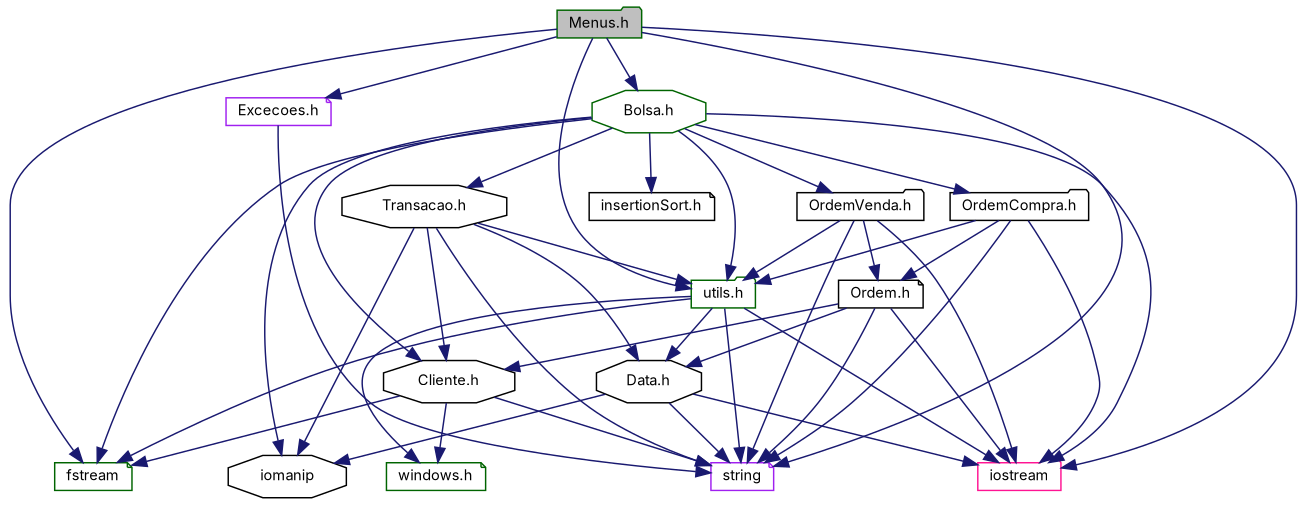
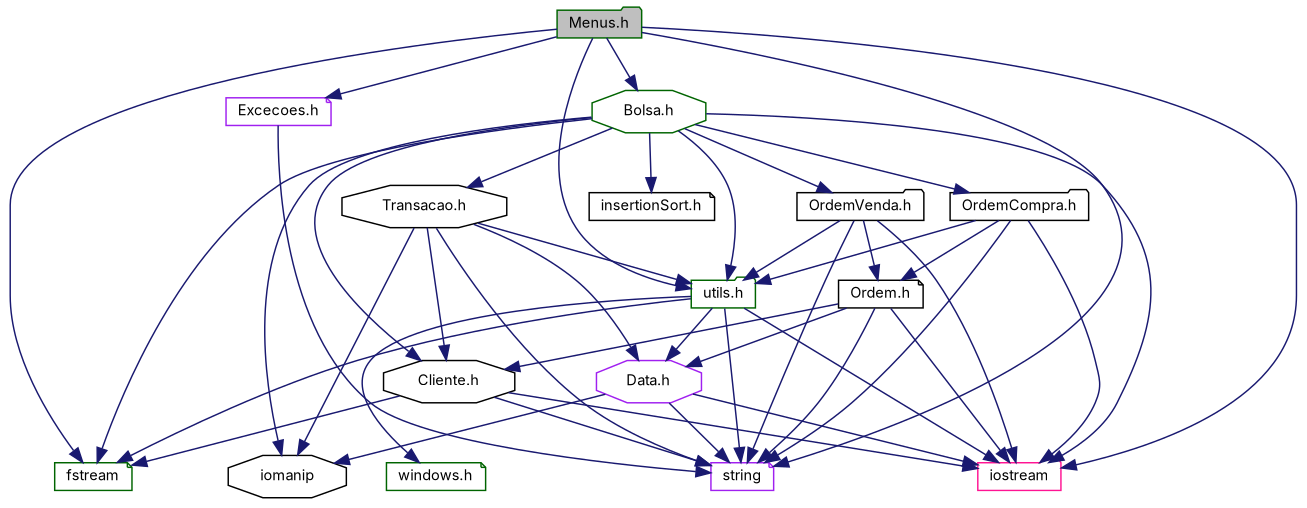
(649, 382) -> (649, 382)
(443, 423) -> (724, 428)
